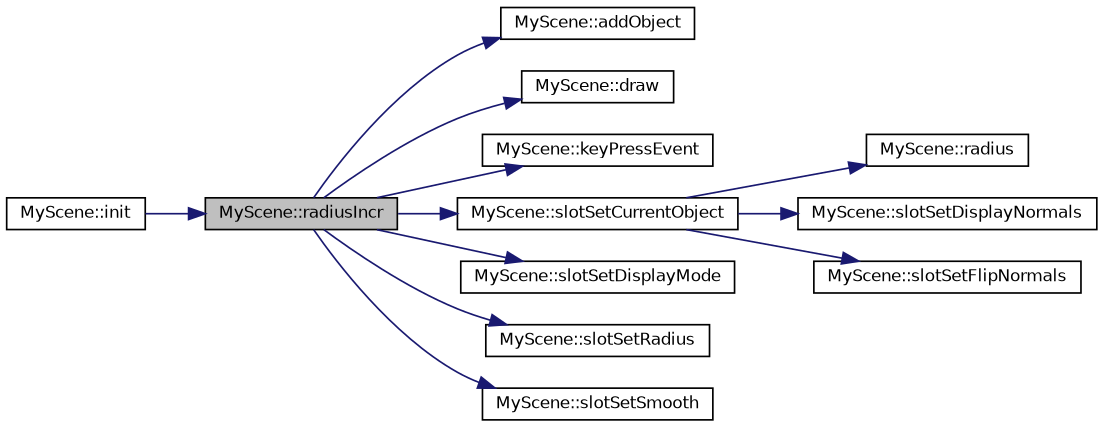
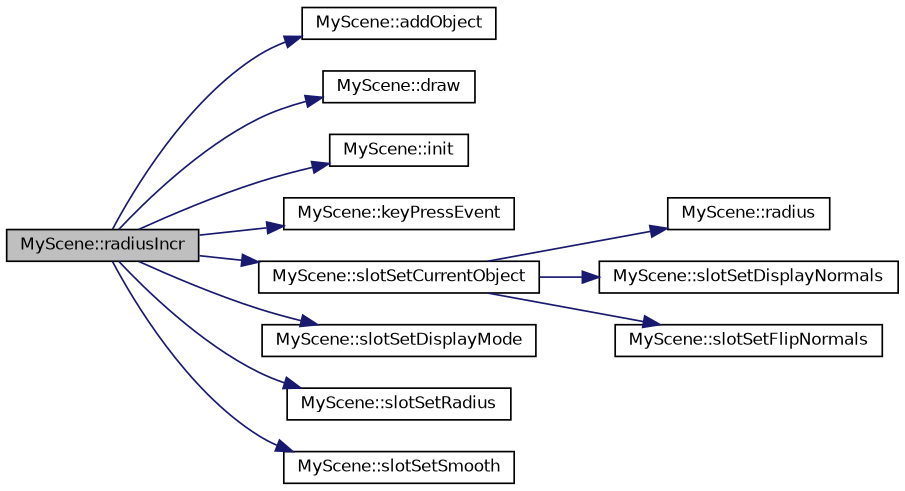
(167, 214) -> (224, 194)
